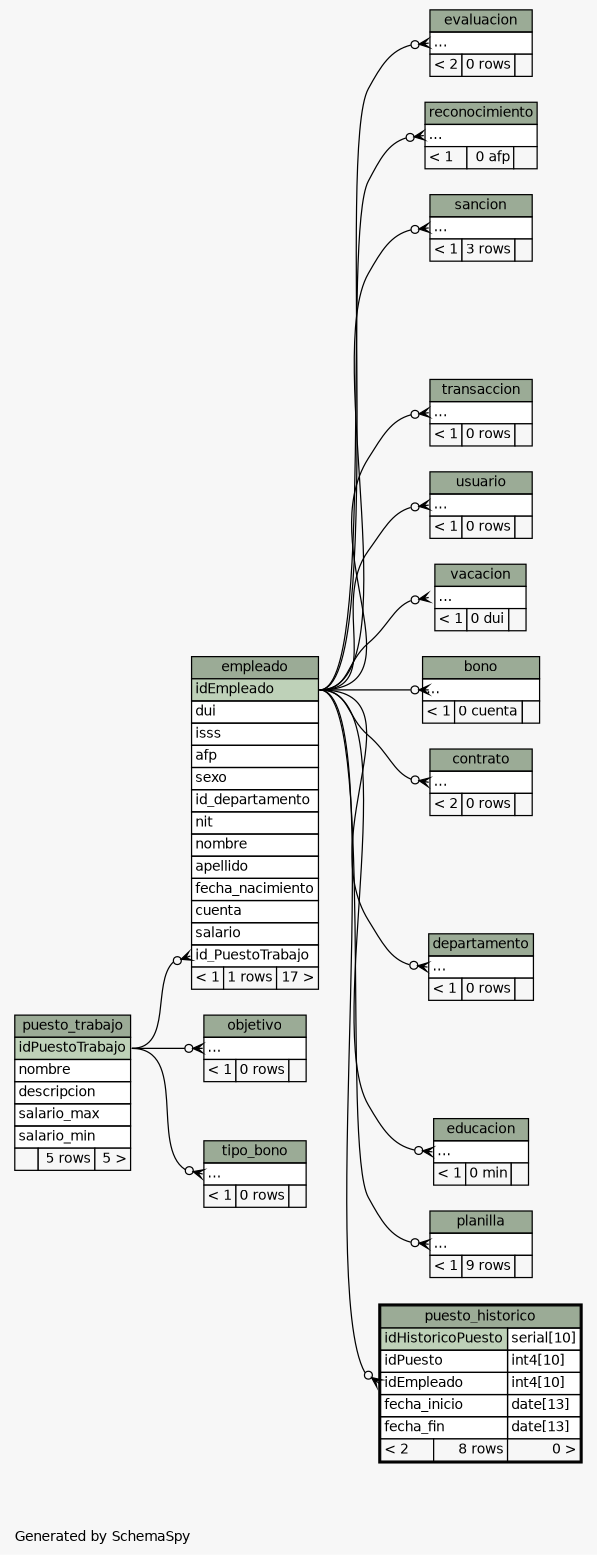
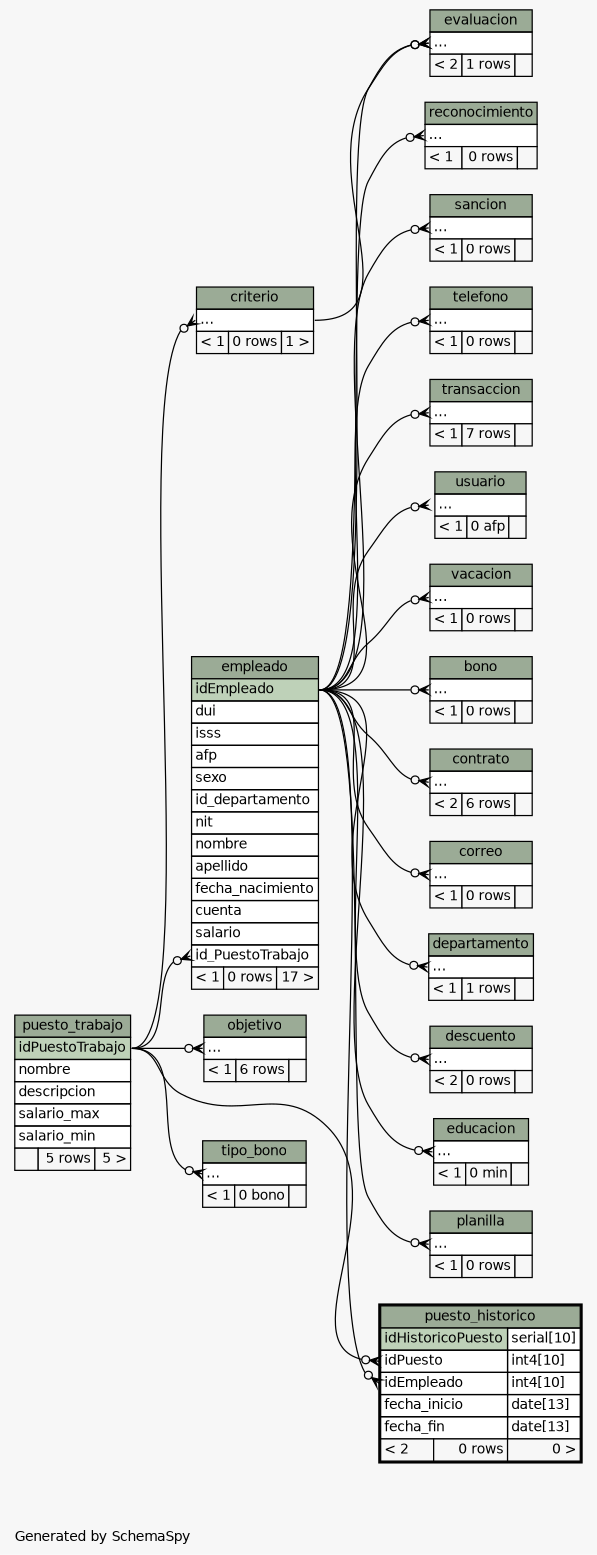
(488, 65) -> (488, 65)
(493, 157) -> (491, 157)
(488, 249) -> (488, 249)
none -> (254, 320)
none -> (480, 320)
(488, 434) -> (488, 434)
(488, 527) -> (488, 527)
(488, 619) -> (488, 619)
(488, 711) -> (488, 711)
(488, 804) -> (488, 804)
none -> (480, 875)
(250, 978) -> (250, 978)
(488, 989) -> (488, 989)
none -> (480, 1059)
(262, 1070) -> (262, 1070)
none -> (335, 1138)
(262, 1196) -> (262, 1196)
(488, 1266) -> (488, 1266)
(481, 1449) -> (481, 1449)
